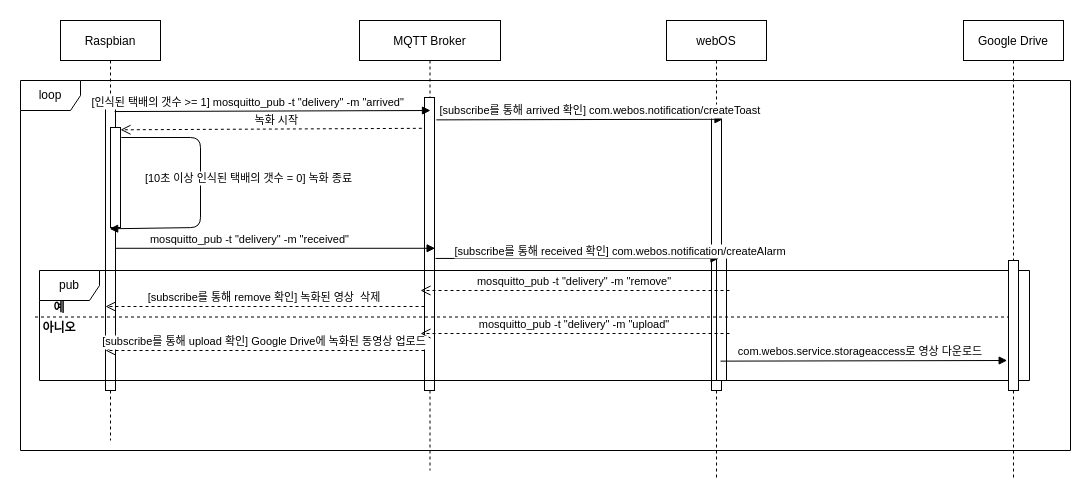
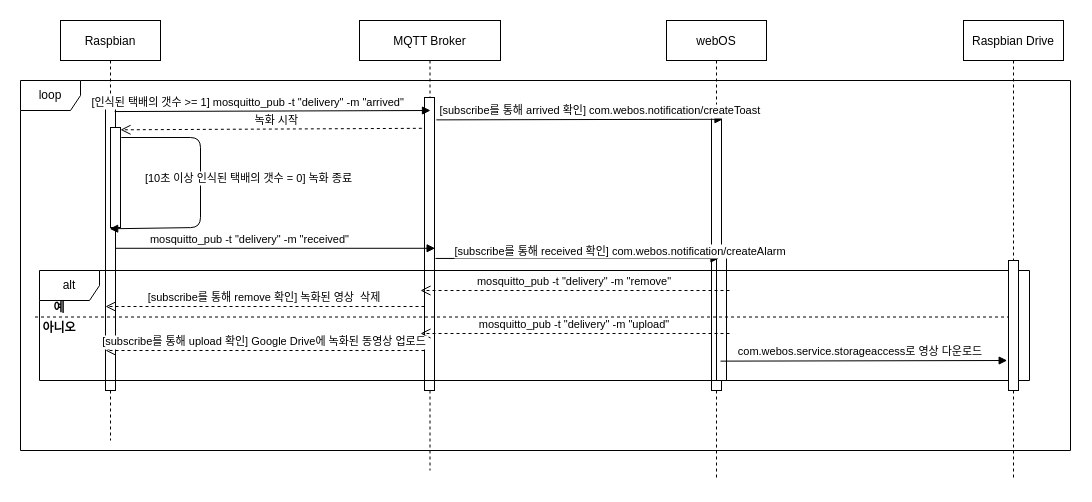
(1013, 41) -> (1013, 41)
(70, 286) -> (70, 286)
